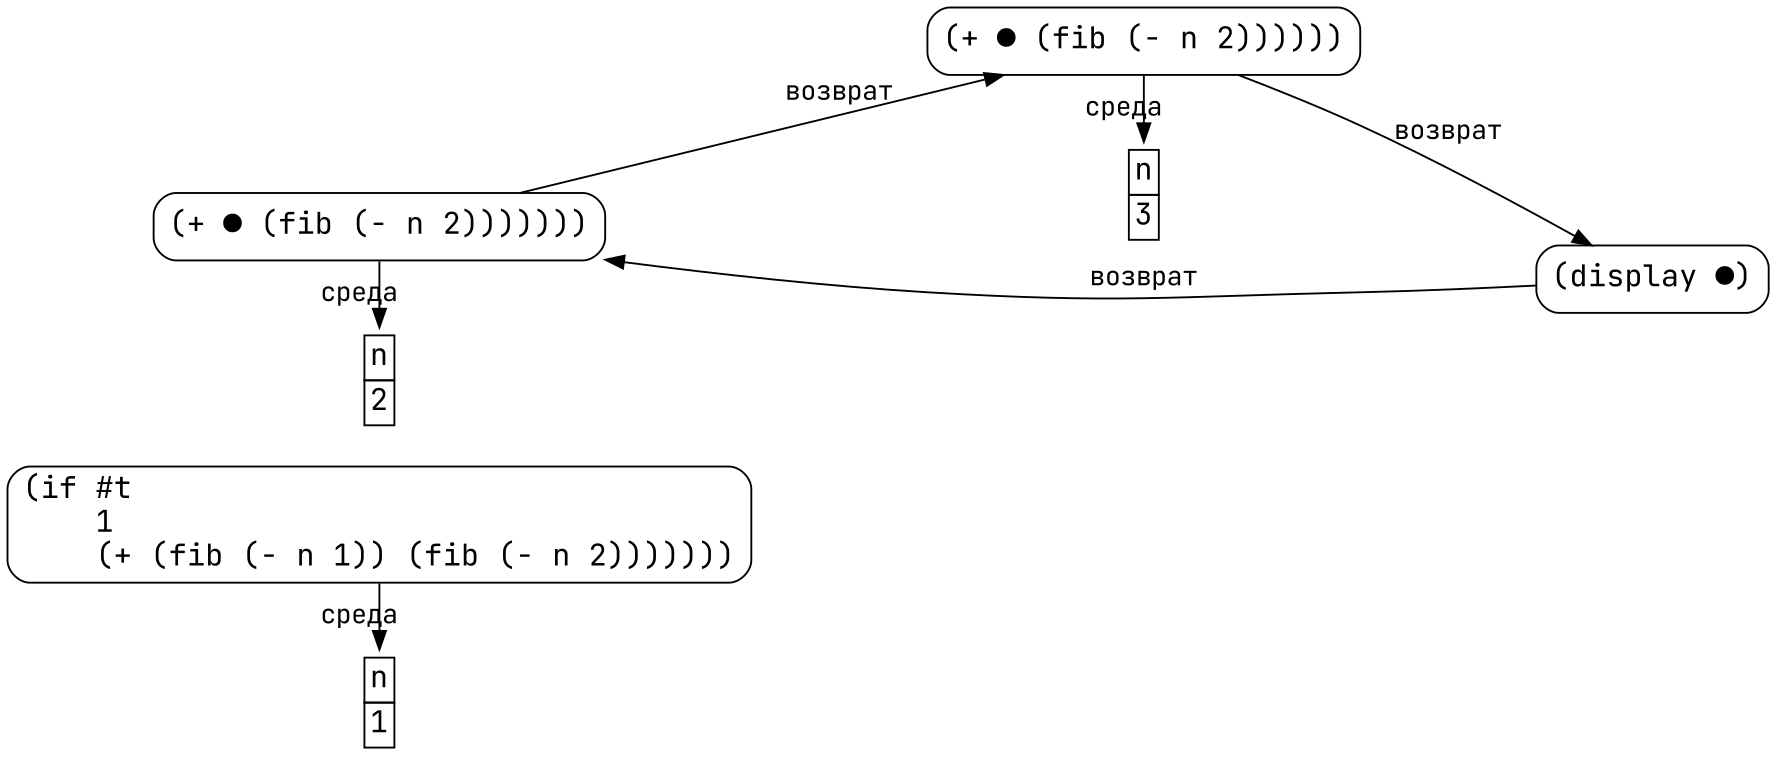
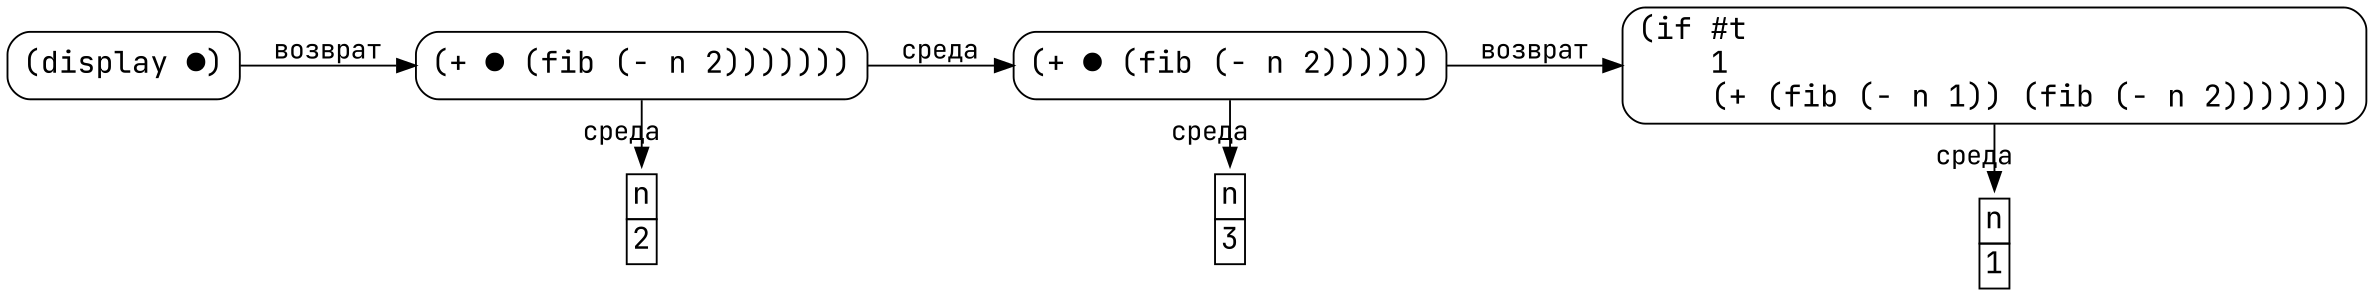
(839, 93) -> (941, 52)
(1410, 149) -> (1525, 66)
